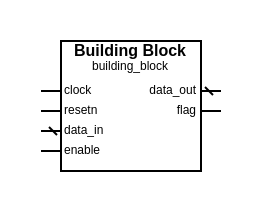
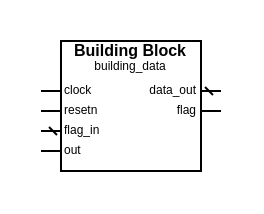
(131, 67) -> (131, 67)
(87, 131) -> (85, 131)
(84, 151) -> (75, 151)
